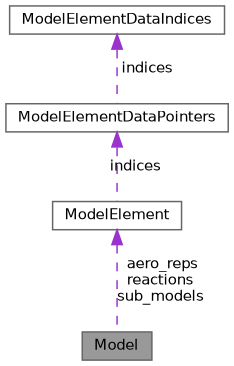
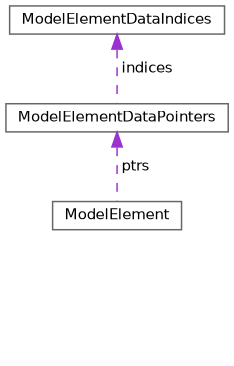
(133, 167) -> (133, 167)
(117, 346) -> none
